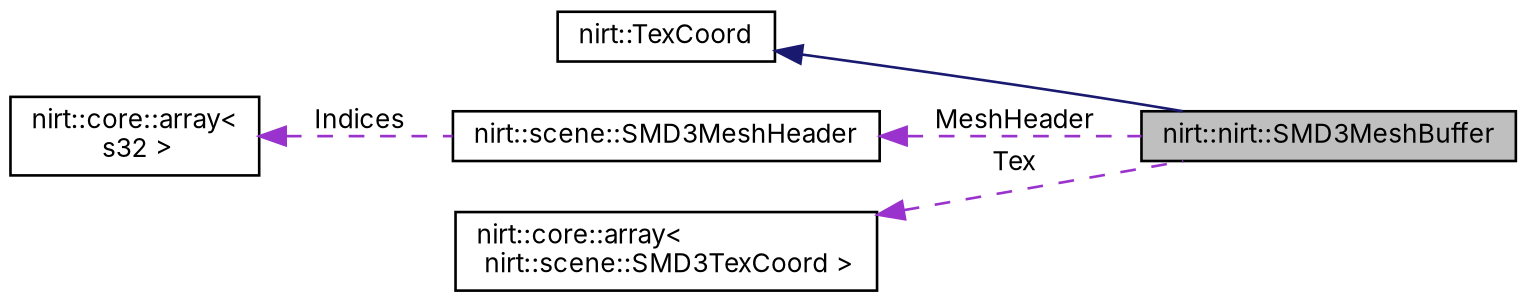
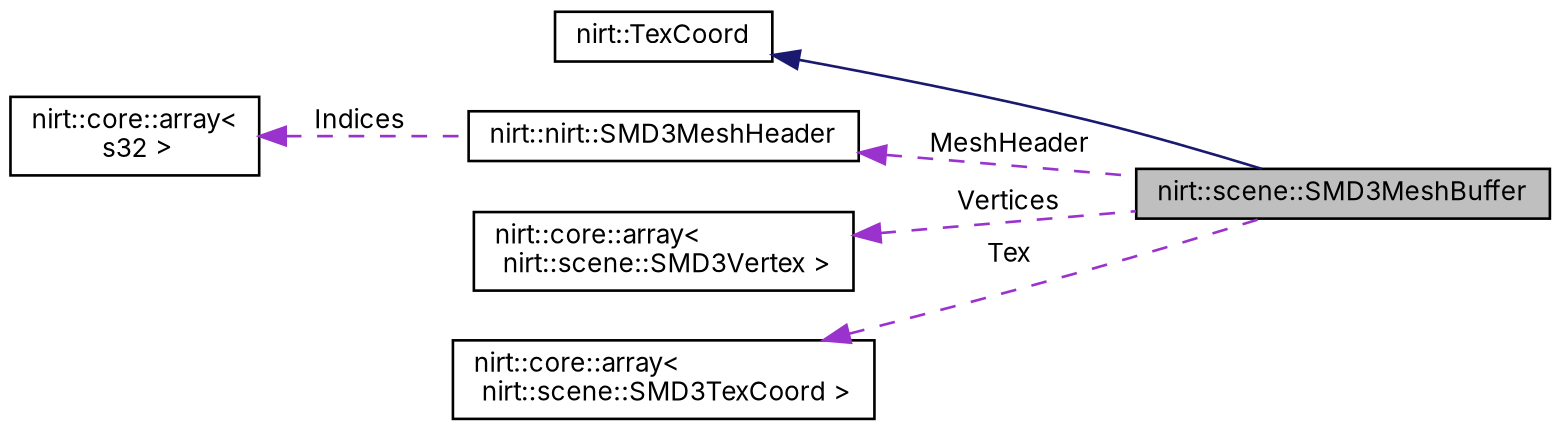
(666, 136) -> (664, 136)
(1329, 136) -> (1343, 194)
none -> (664, 251)
